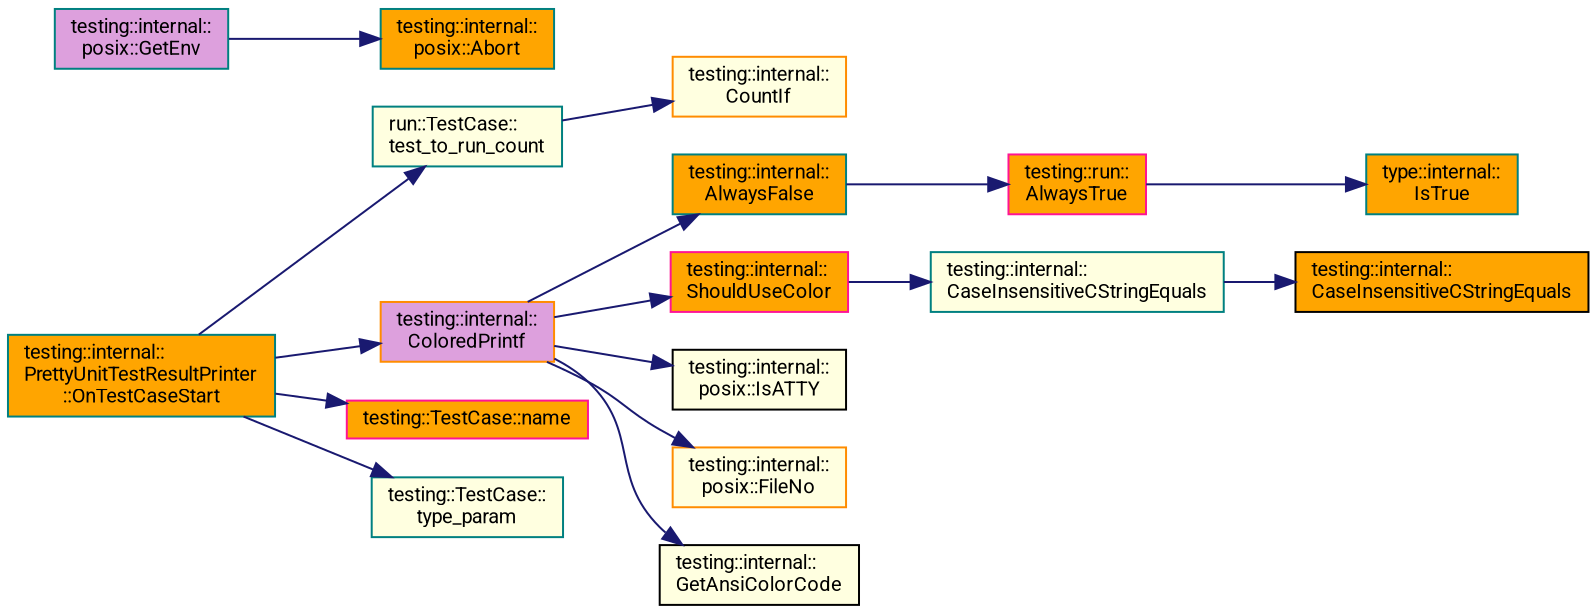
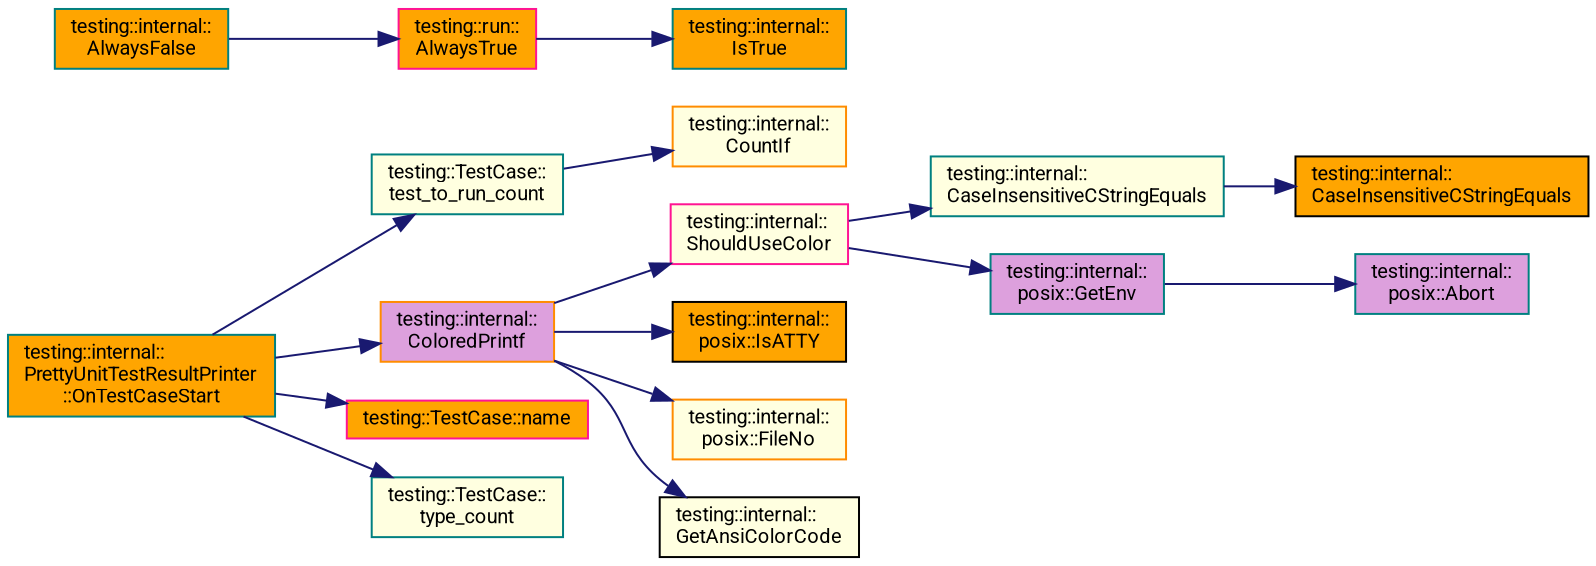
(467, 39) -> (1442, 284)
(467, 137) -> (467, 184)
(1442, 184) -> (759, 39)
none -> (910, 258)
(604, 263) -> none
(759, 282) -> (759, 234)
(759, 380) -> (759, 332)
(467, 507) -> (467, 507)
